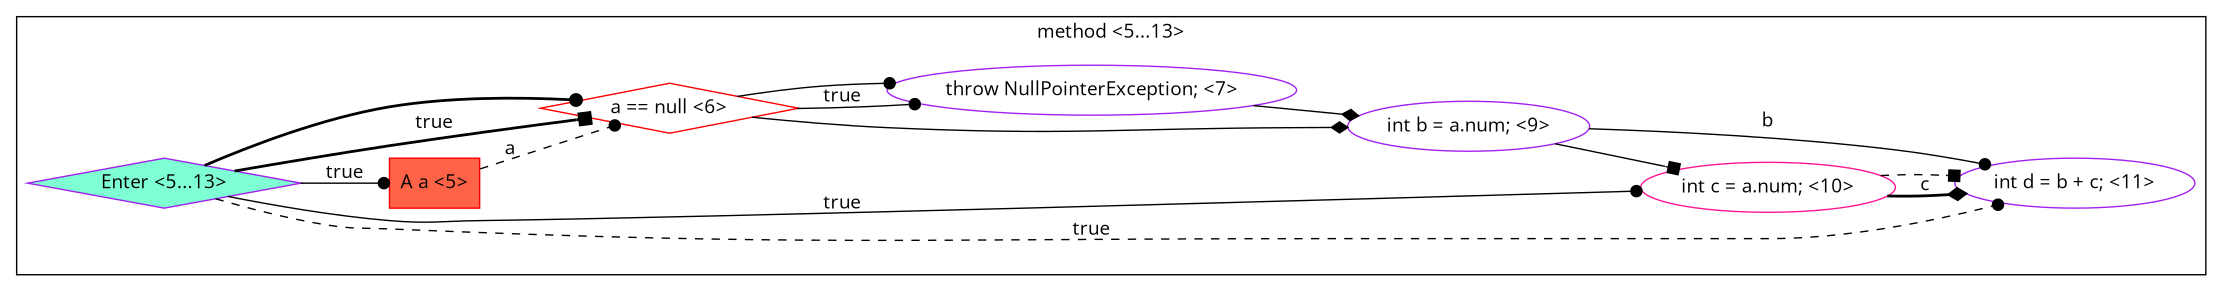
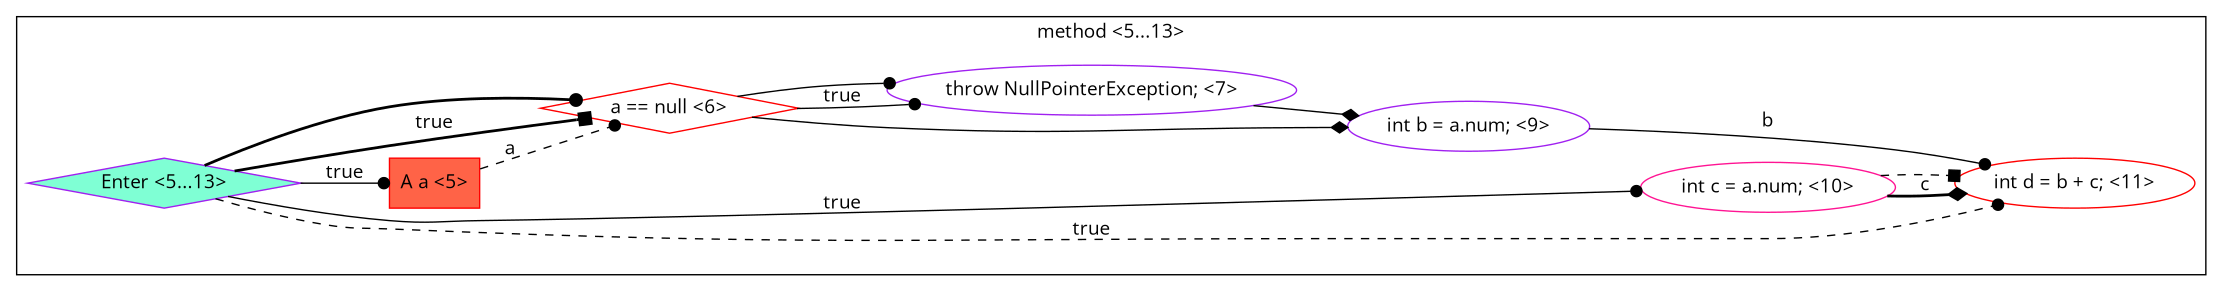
(1610, 155) -> none
(2075, 183) -> (2075, 183)
